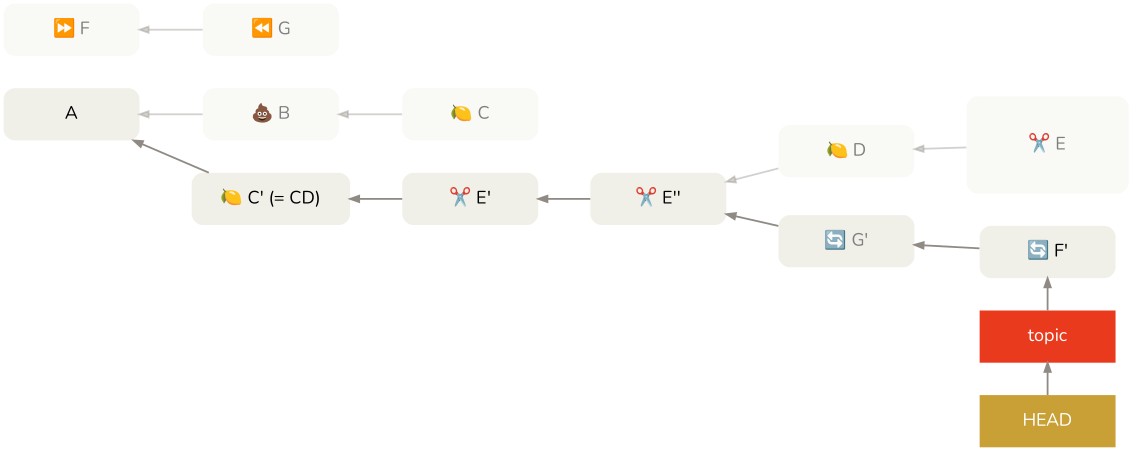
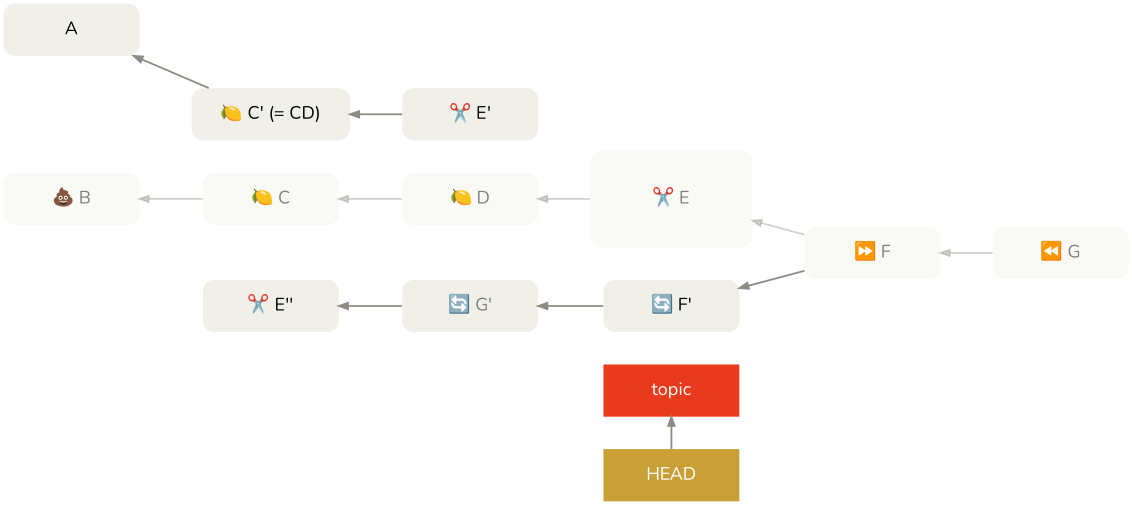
(176, 114) -> none
(757, 174) -> (375, 199)
(569, 199) -> none
none -> (783, 229)
(1048, 299) -> (776, 278)
